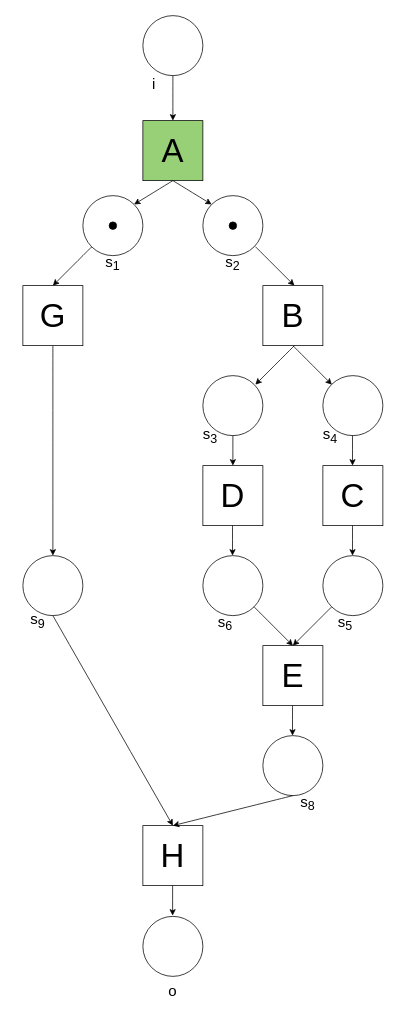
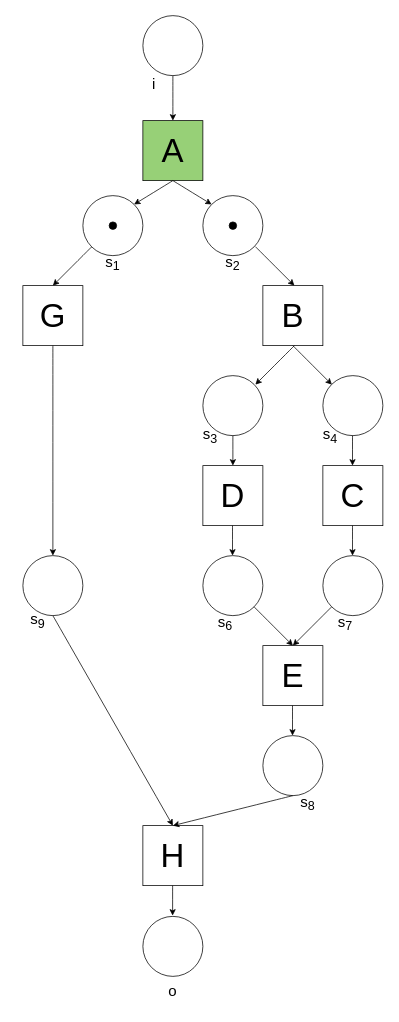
(345, 623) -> (345, 623)
